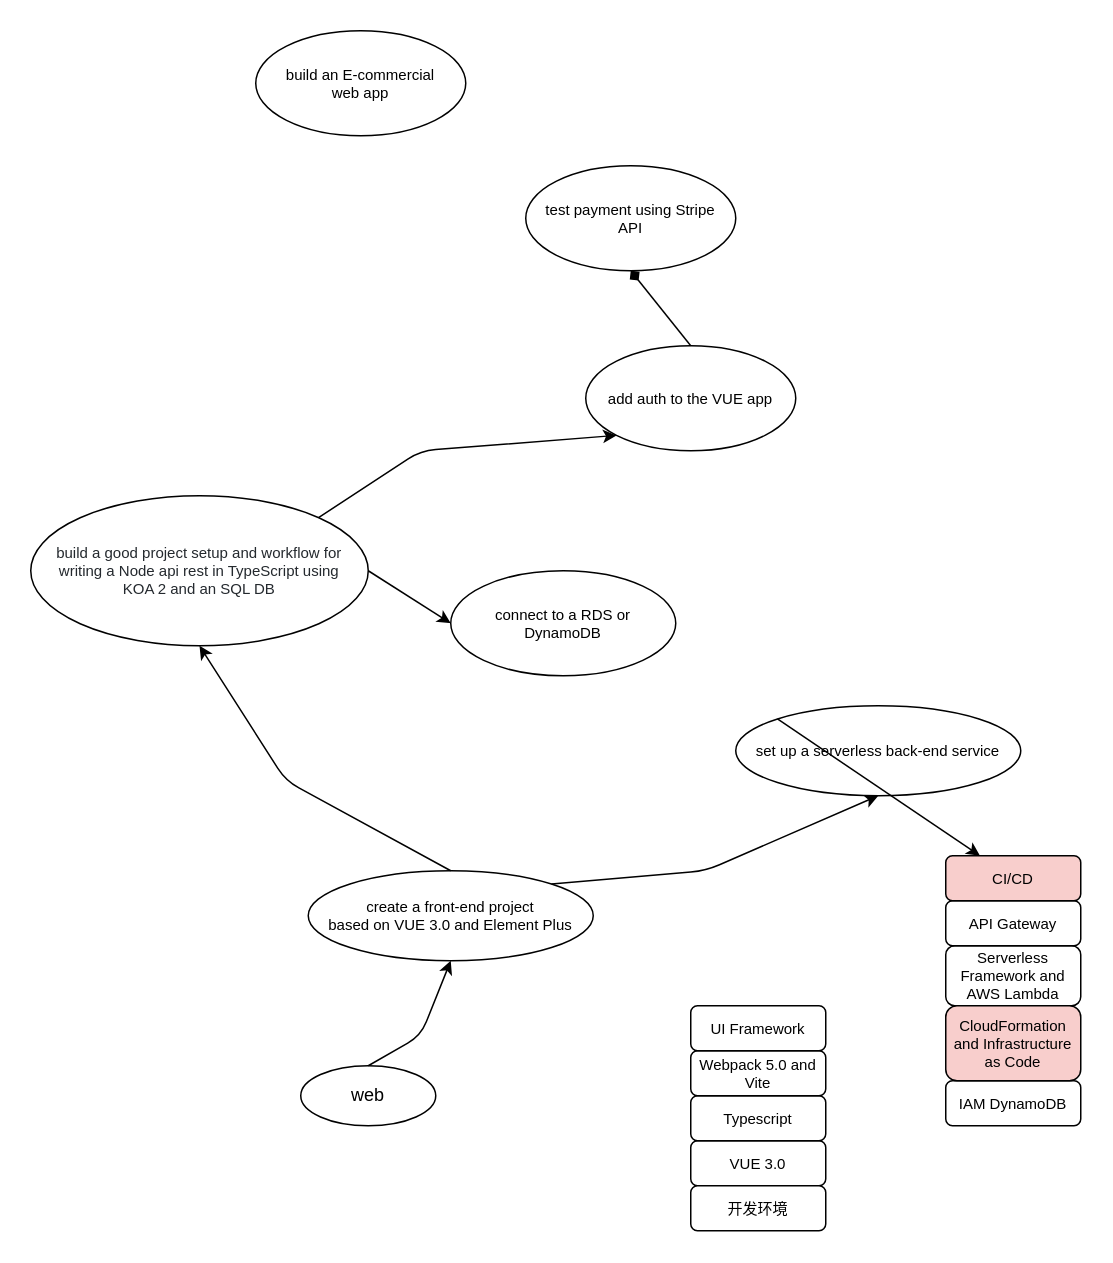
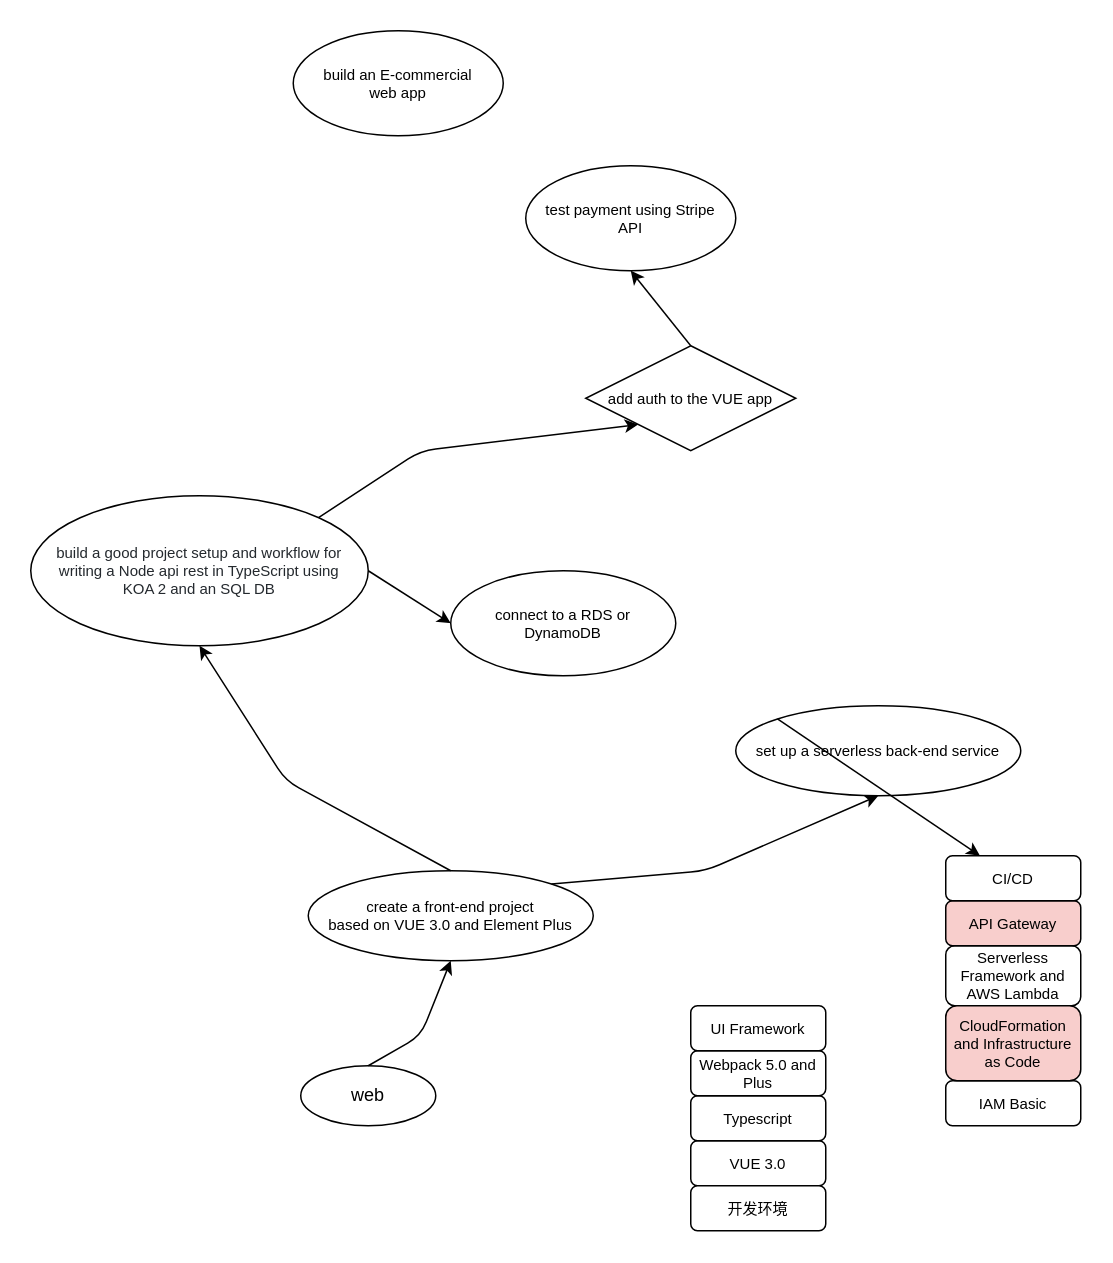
(361, 83) -> (398, 83)
(689, 344) -> (637, 279)
(691, 398) -> (691, 398)
(1013, 878) -> (1013, 878)
(1013, 923) -> (1013, 923)
(758, 1073) -> (758, 1073)
(1013, 1103) -> (1013, 1103)
